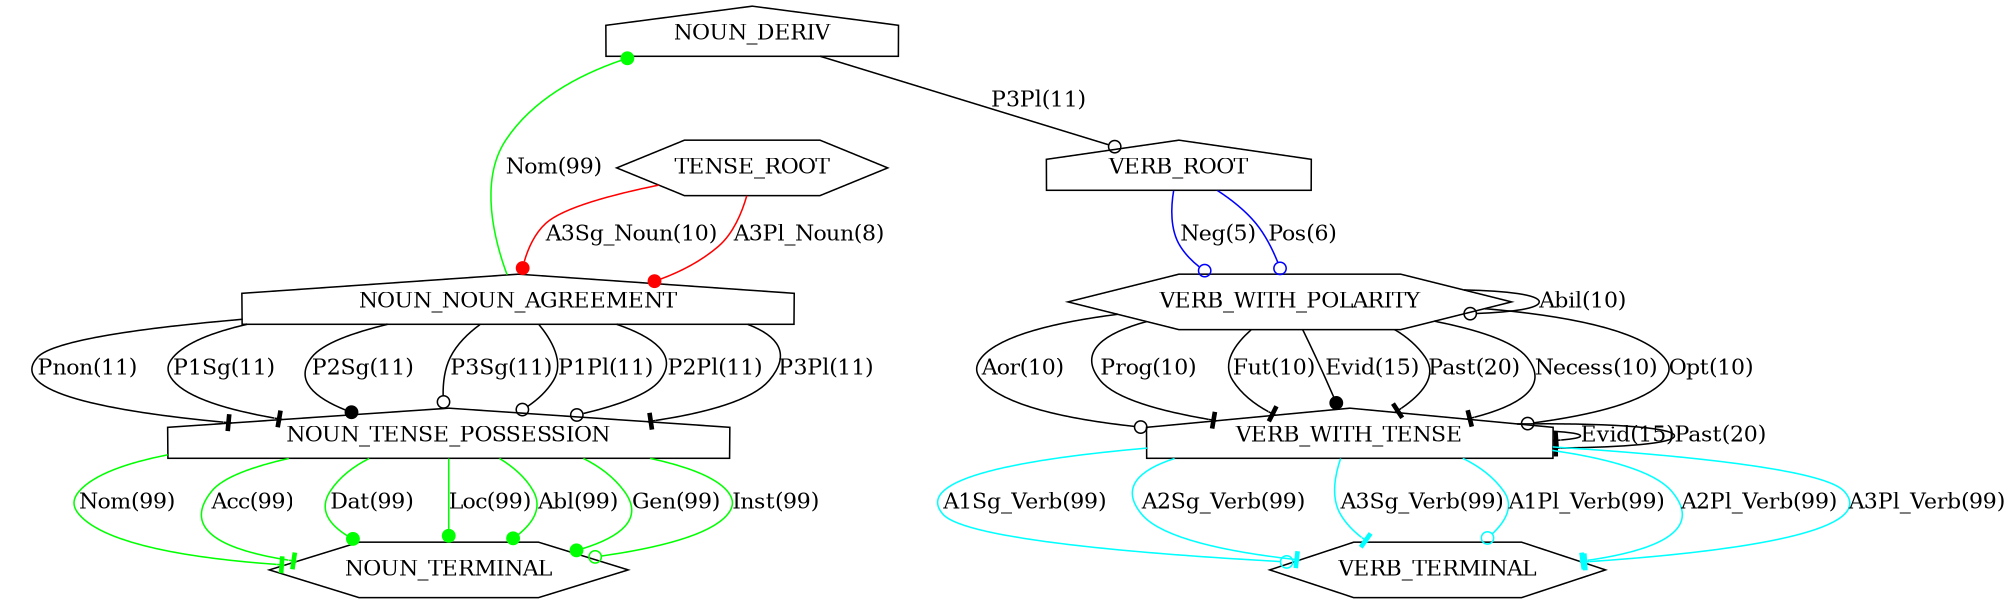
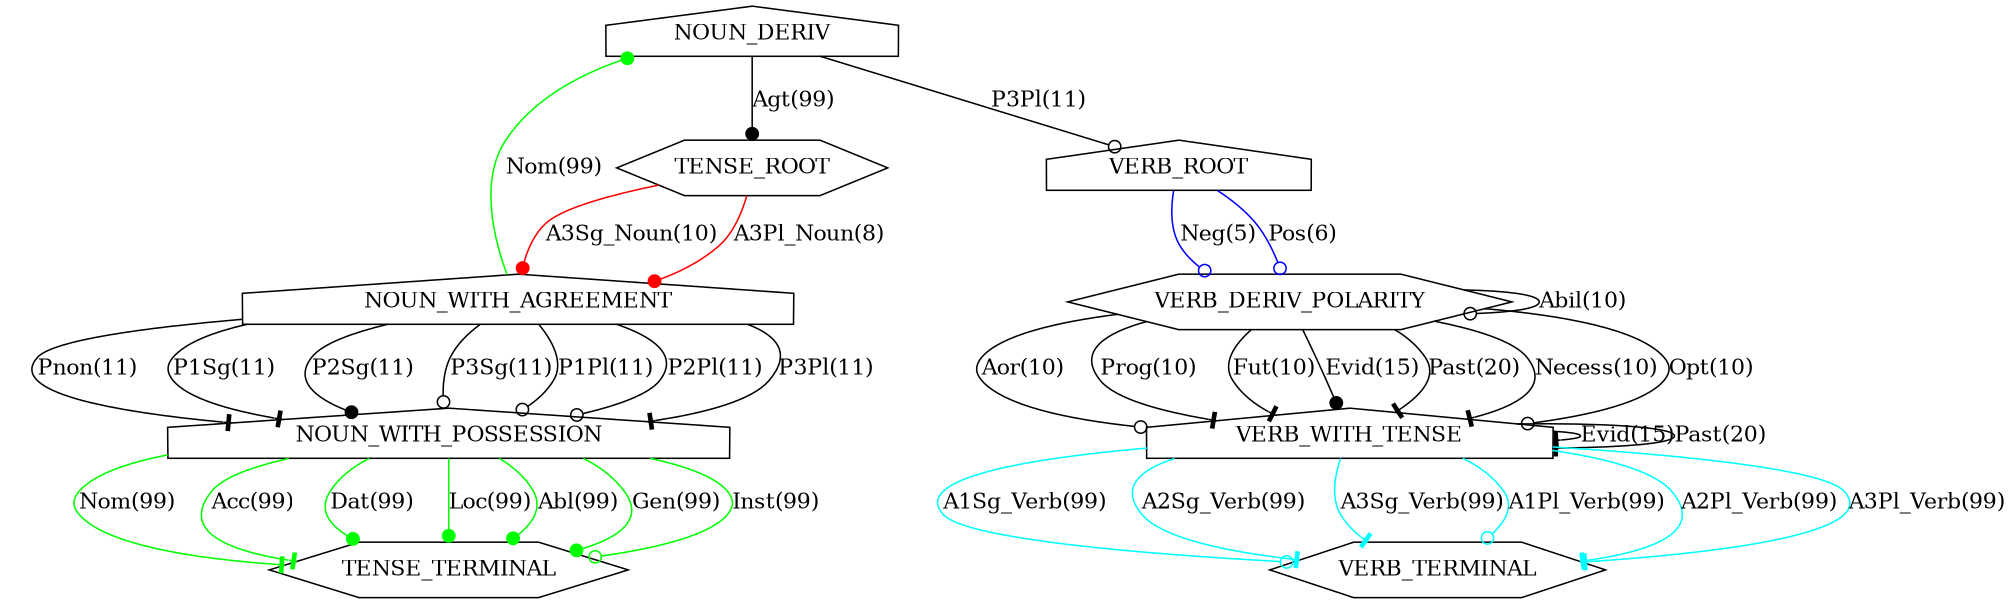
none -> (752, 92)
(518, 302) -> (518, 302)
(1290, 302) -> (1290, 302)
(449, 436) -> (449, 436)
(449, 570) -> (449, 570)
